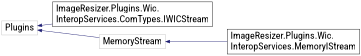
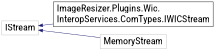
(20, 28) -> (20, 28)
(293, 42) -> none
